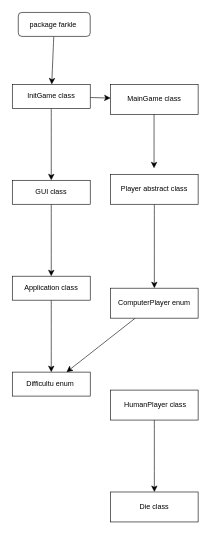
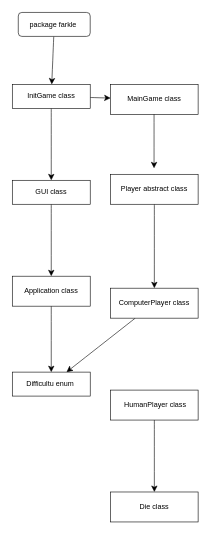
(51, 288) -> (51, 291)
(155, 303) -> (155, 303)
